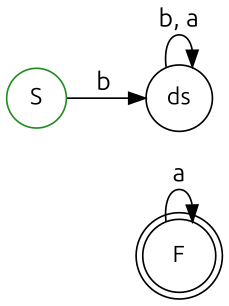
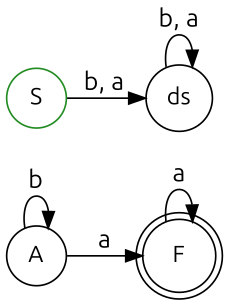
(105, 84) -> (105, 84)
none -> (37, 256)
